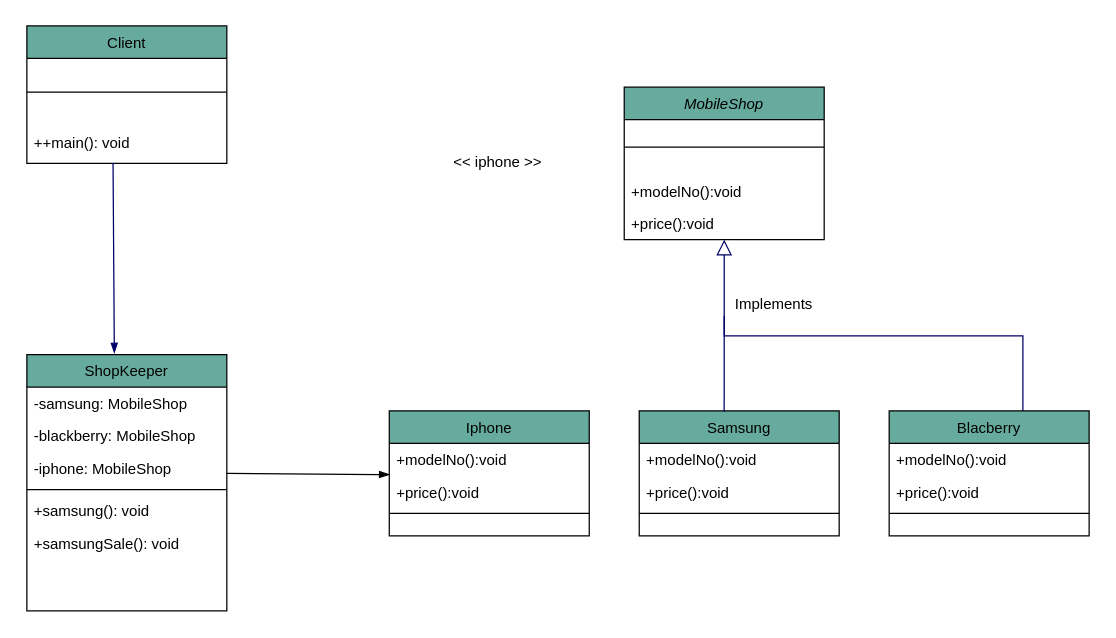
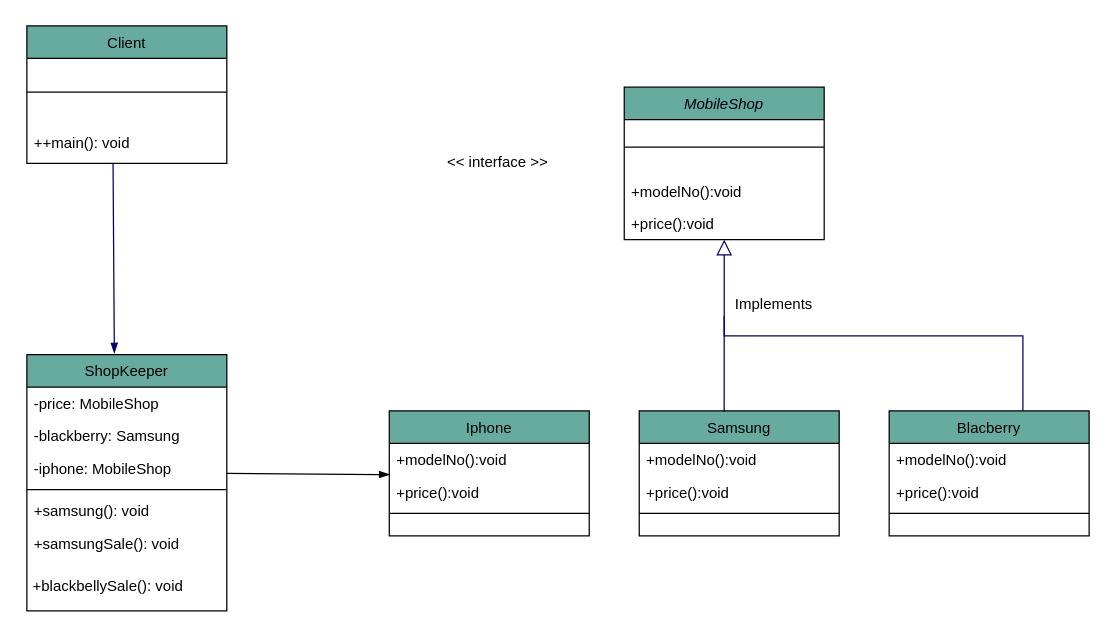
(498, 162) -> (498, 162)
(110, 404) -> (100, 404)
(121, 436) -> (112, 436)
none -> (126, 586)
